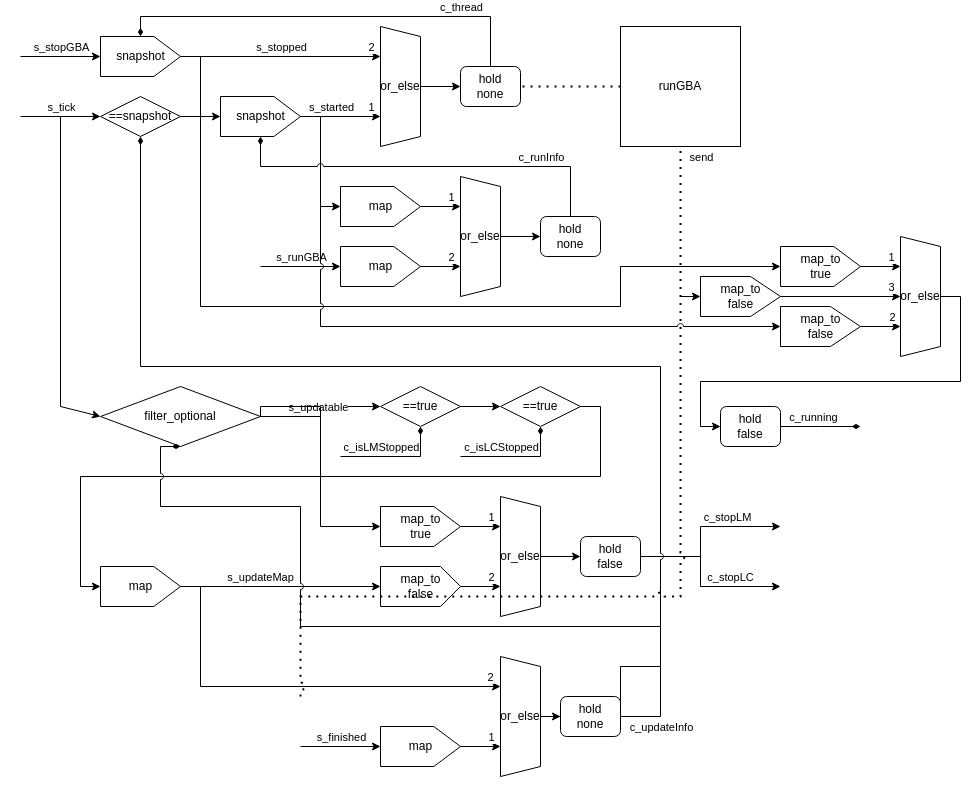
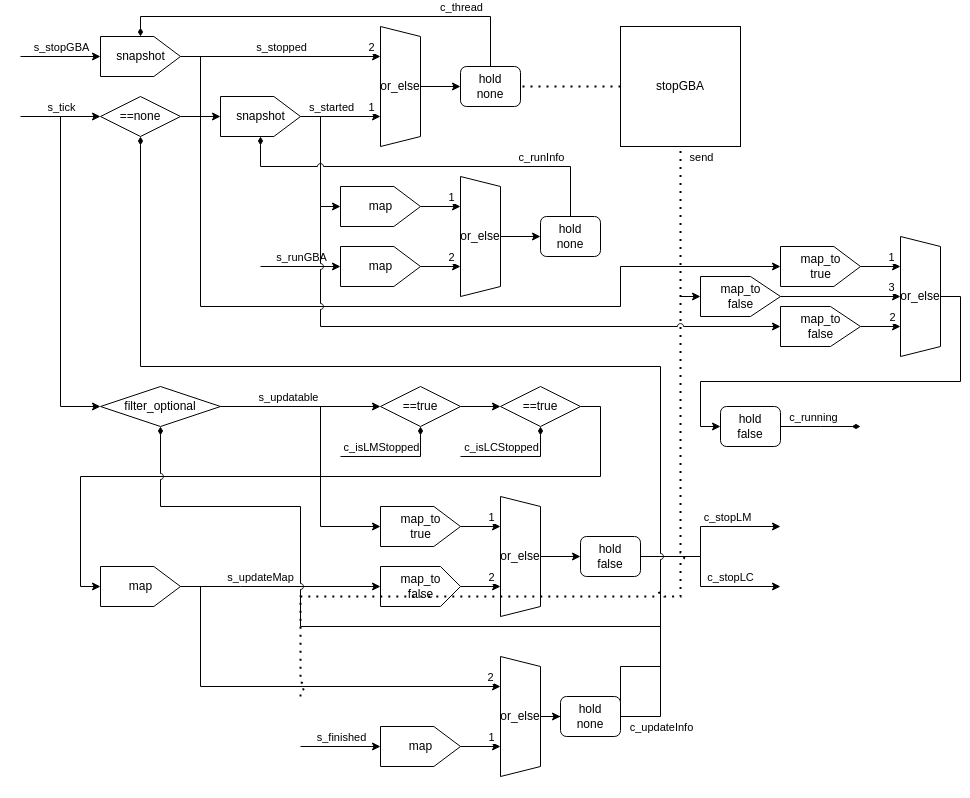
(681, 87) -> (681, 87)
(141, 117) -> (141, 117)
(181, 417) -> (161, 407)
